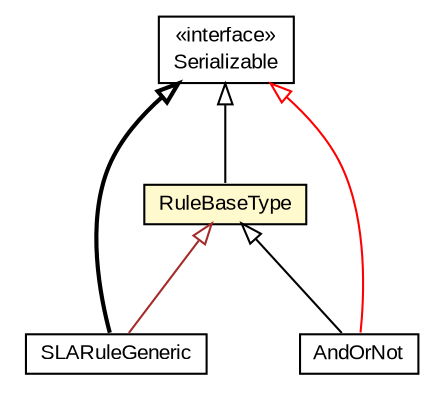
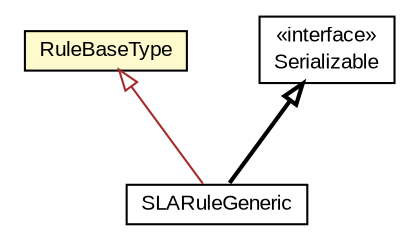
(225, 144) -> none
(358, 353) -> none
